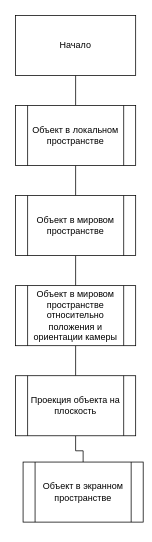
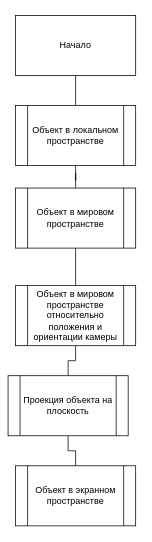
(75, 225) -> (75, 218)
(75, 405) -> (68, 405)
(83, 492) -> (75, 495)
